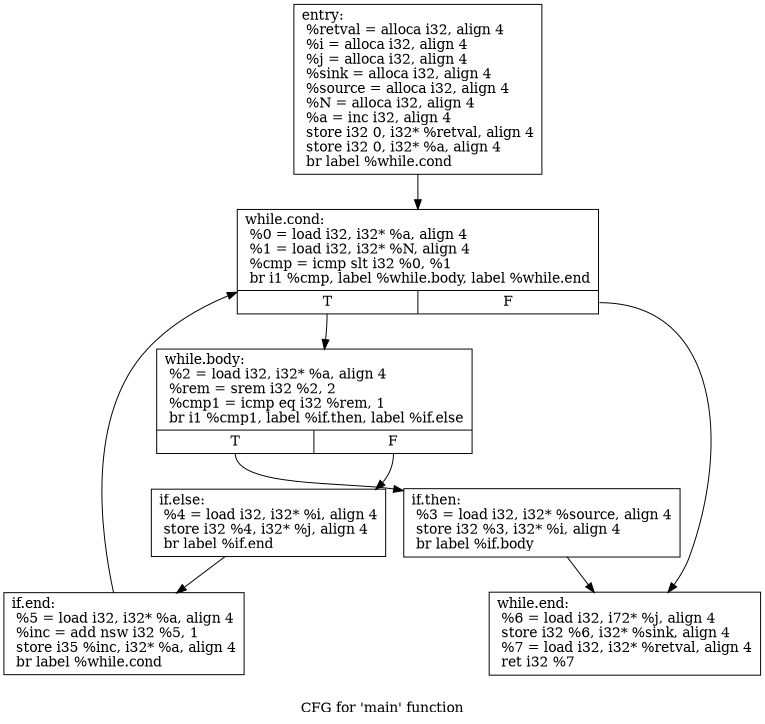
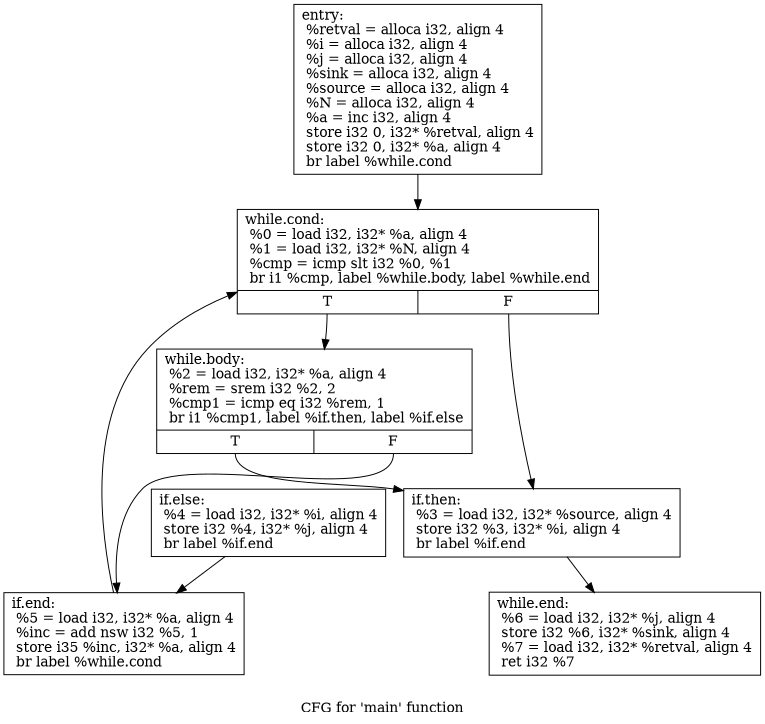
(709, 416) -> (516, 397)
(391, 469) -> (222, 475)
(473, 544) -> (469, 544)
(606, 619) -> (606, 619)
